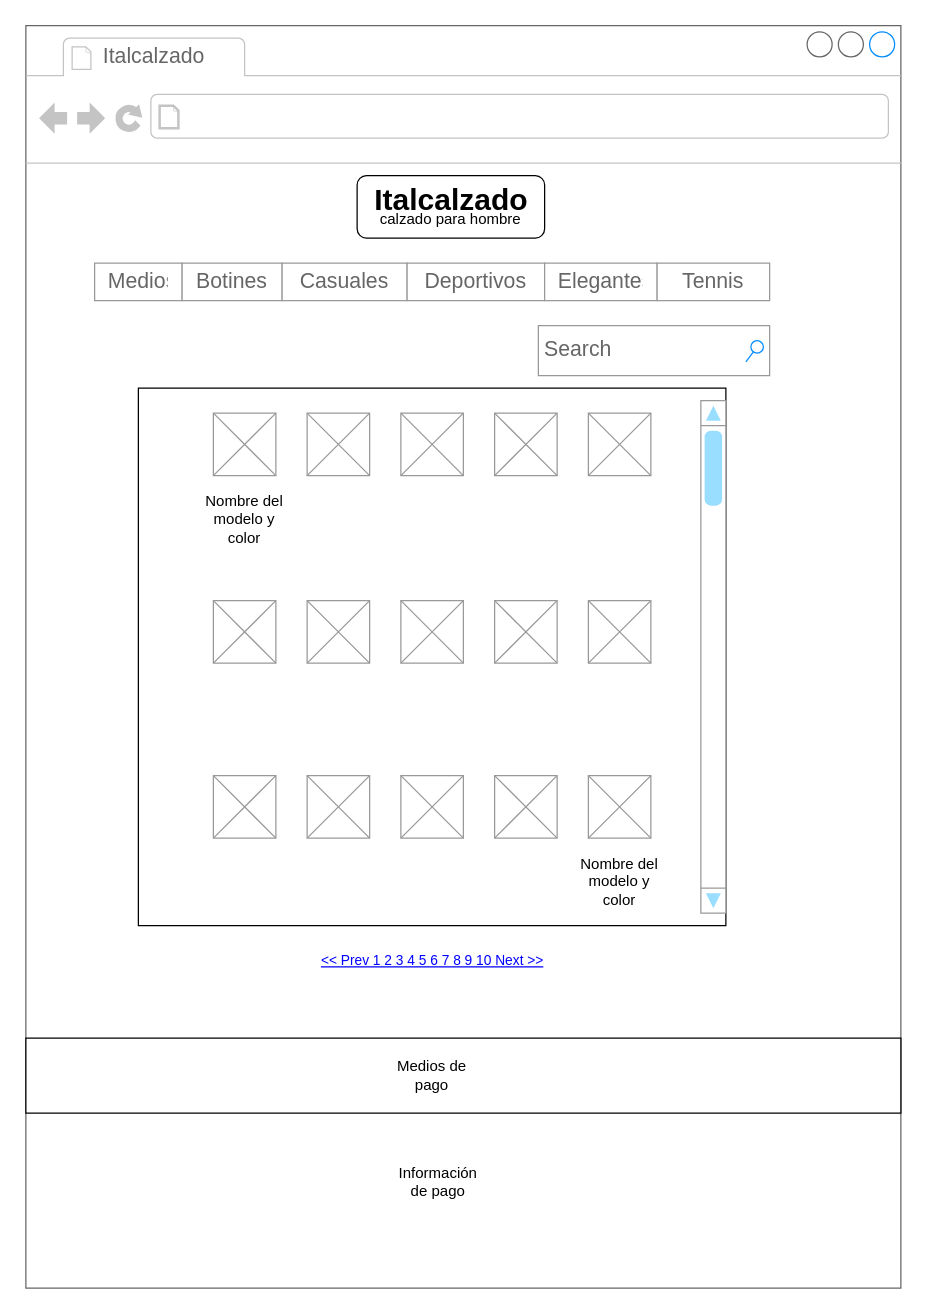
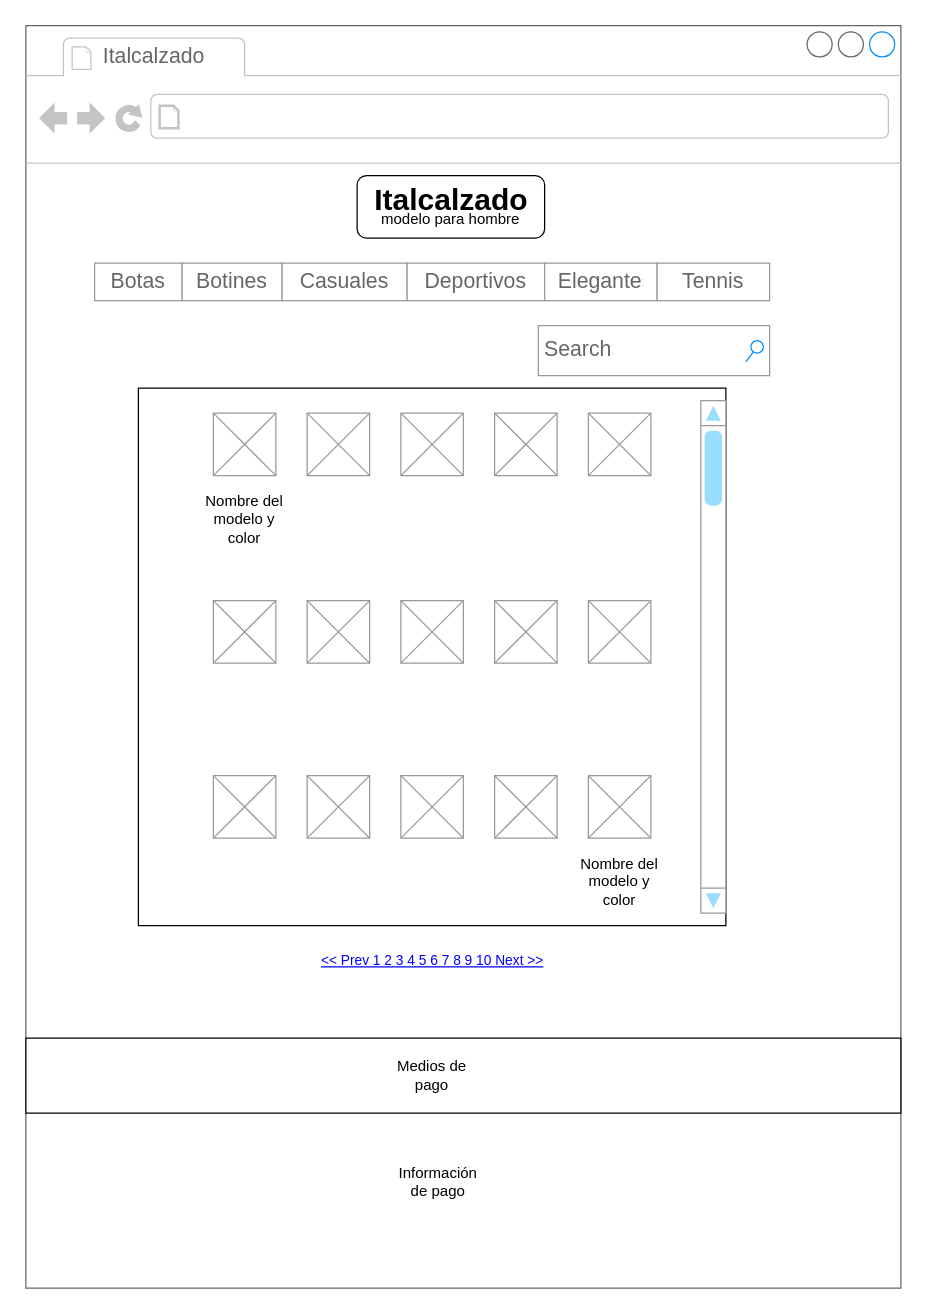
(451, 219) -> (451, 219)
(138, 282) -> (138, 282)
